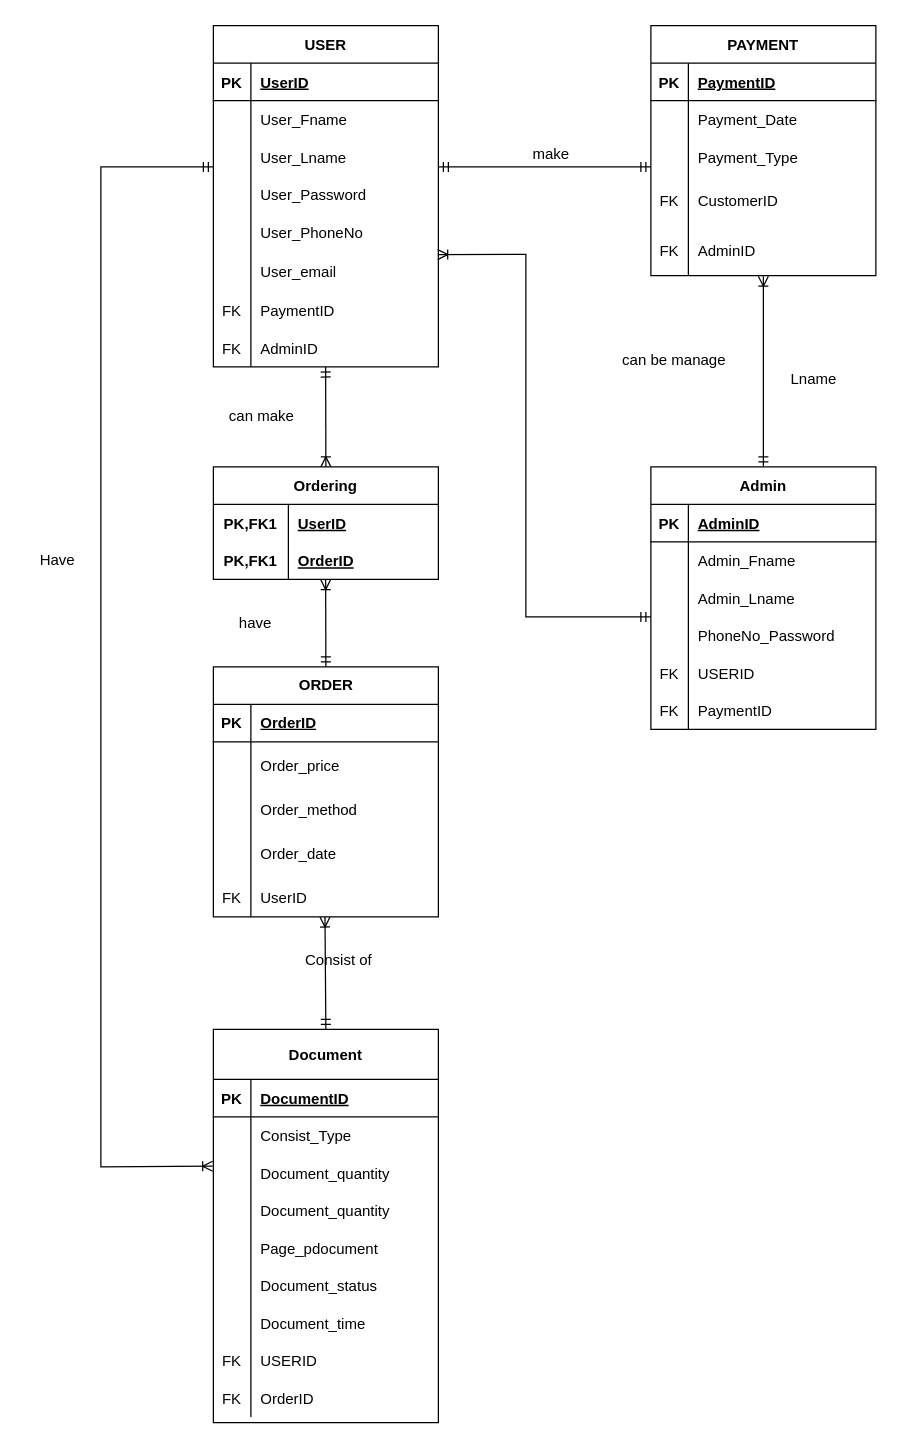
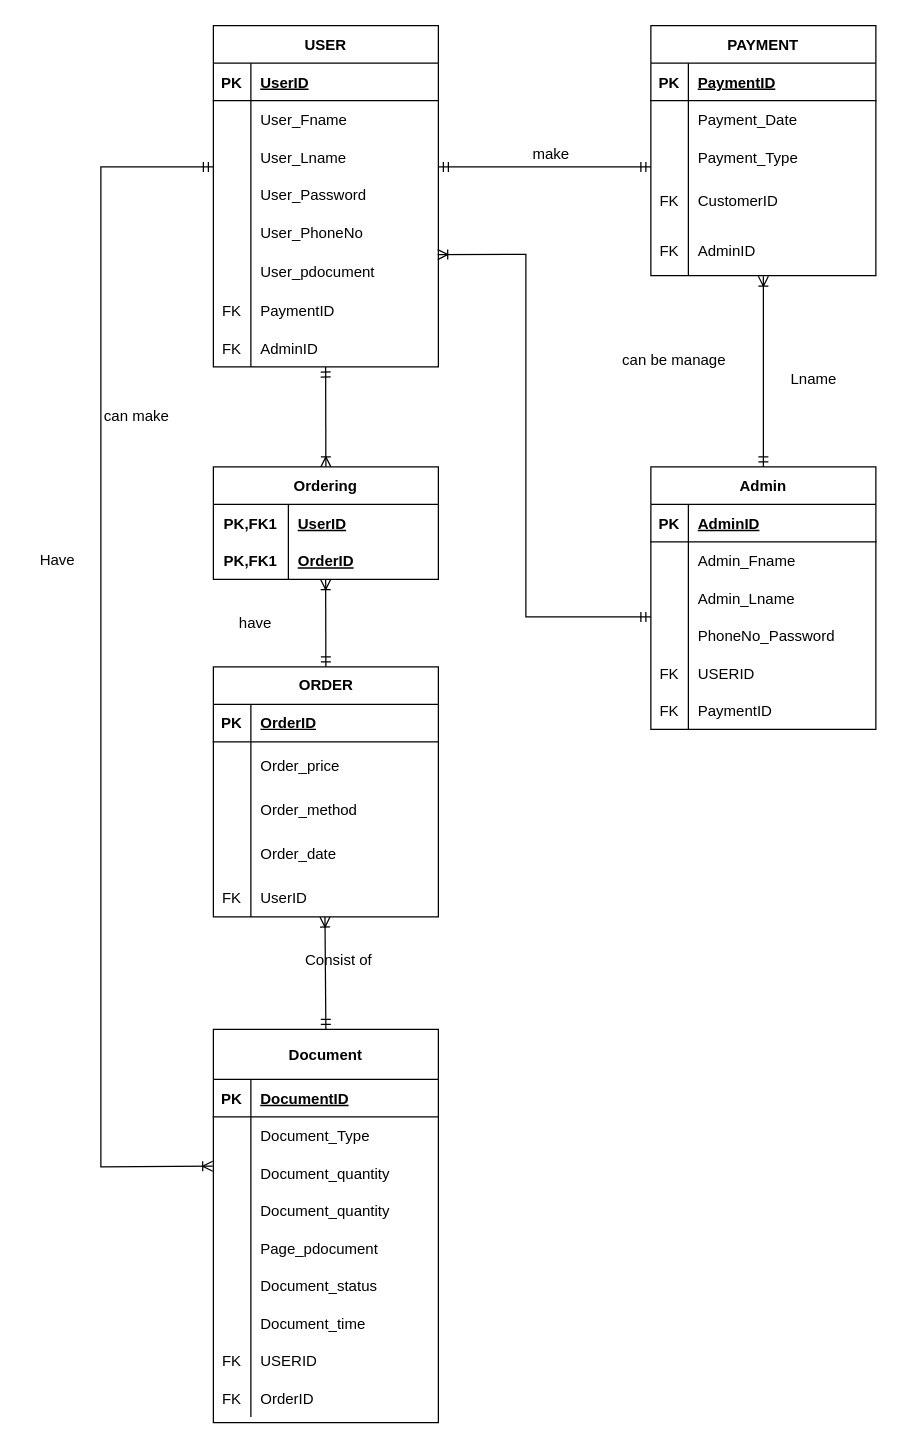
(298, 272) -> (319, 272)
(263, 417) -> (138, 417)
(308, 1136) -> (315, 1136)
